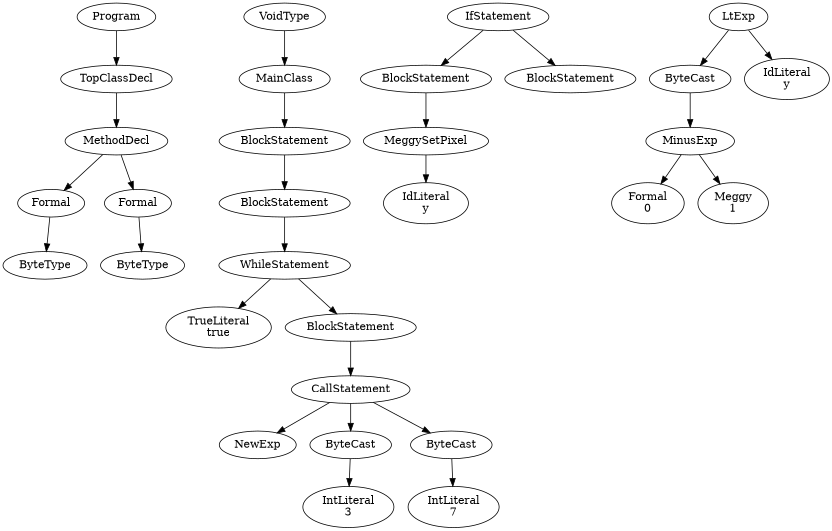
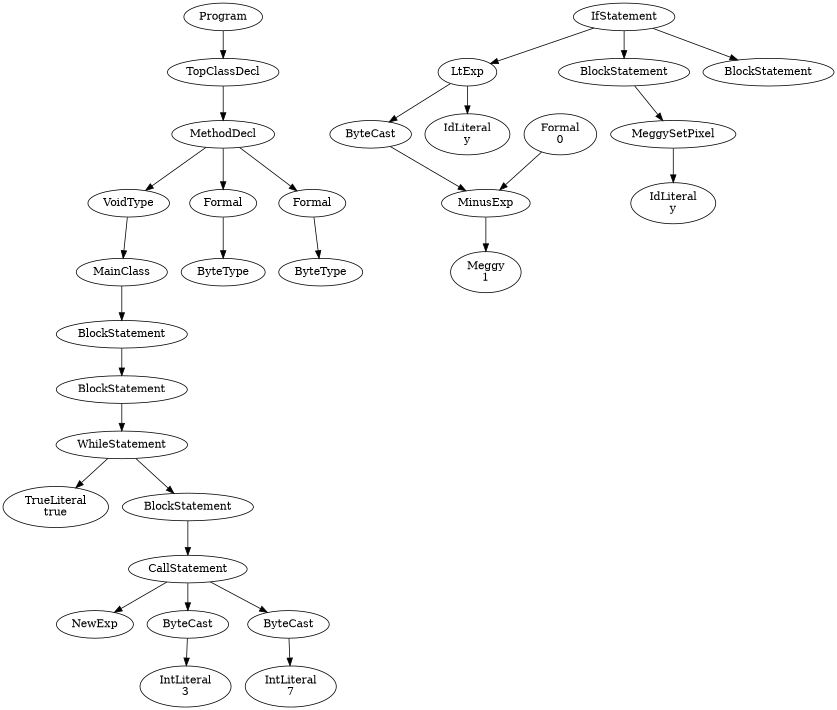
none -> (546, 45)
(673, 166) -> (524, 168)
none -> (179, 167)
